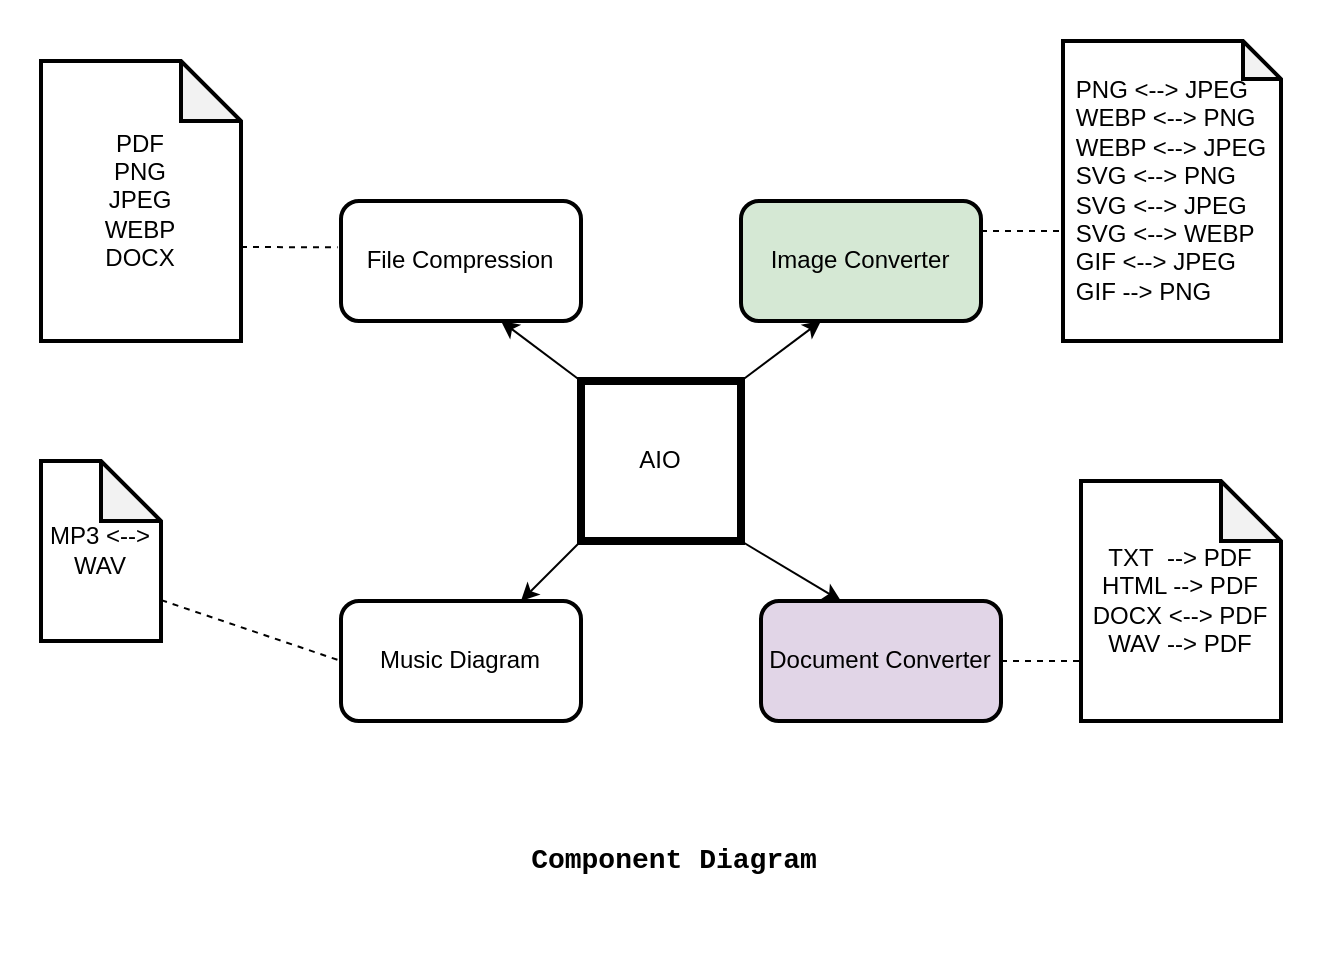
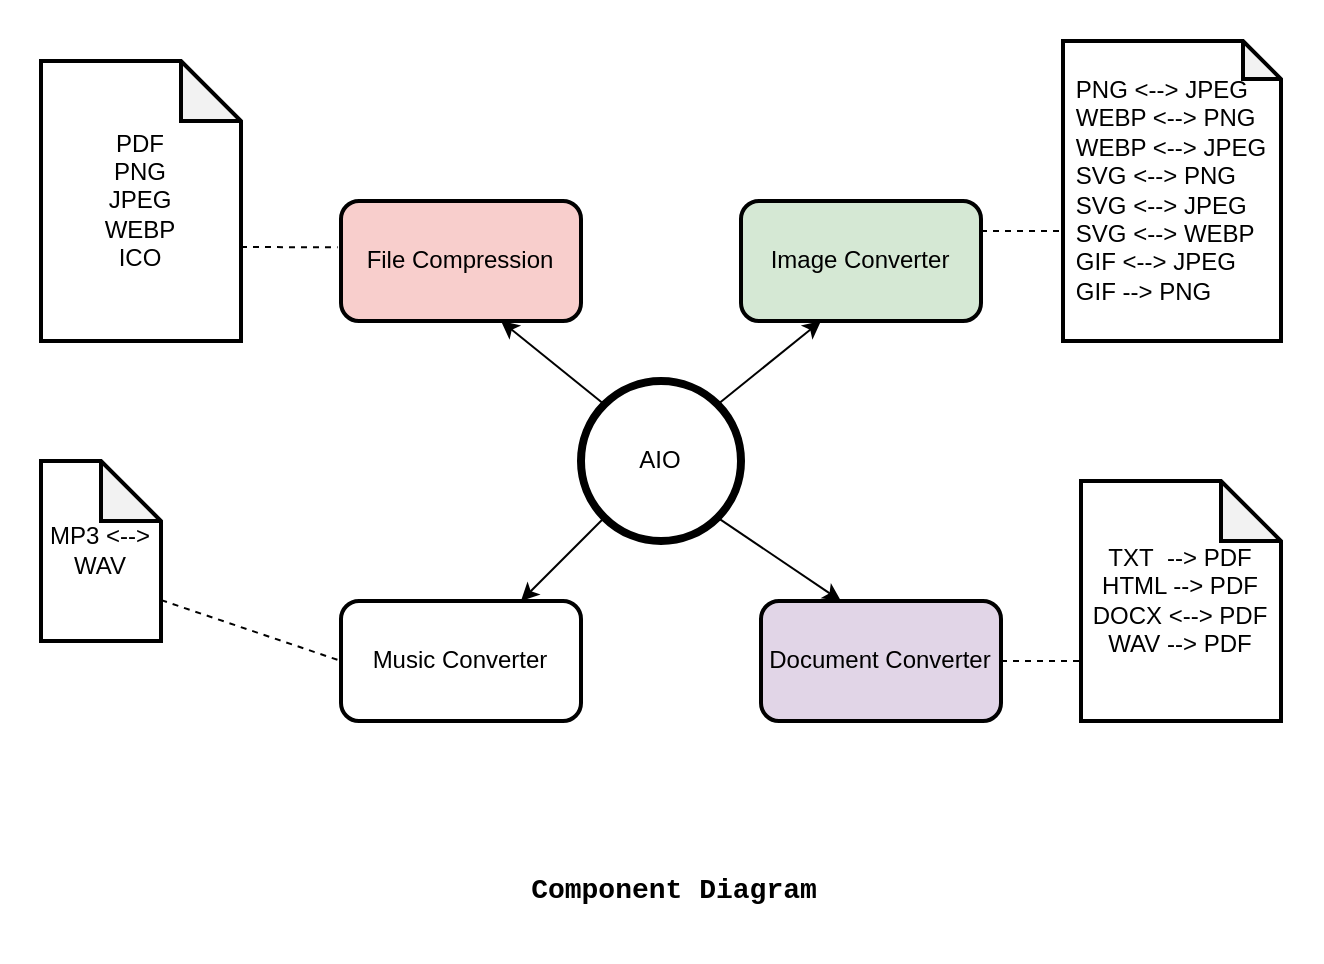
(141, 201) -> (141, 201)
(461, 261) -> (461, 261)
(661, 461) -> (661, 461)
(461, 661) -> (461, 661)
(675, 861) -> (675, 891)
